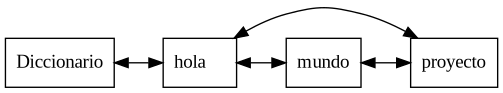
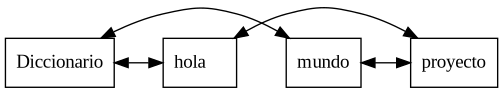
(261, 63) -> (196, 8)
